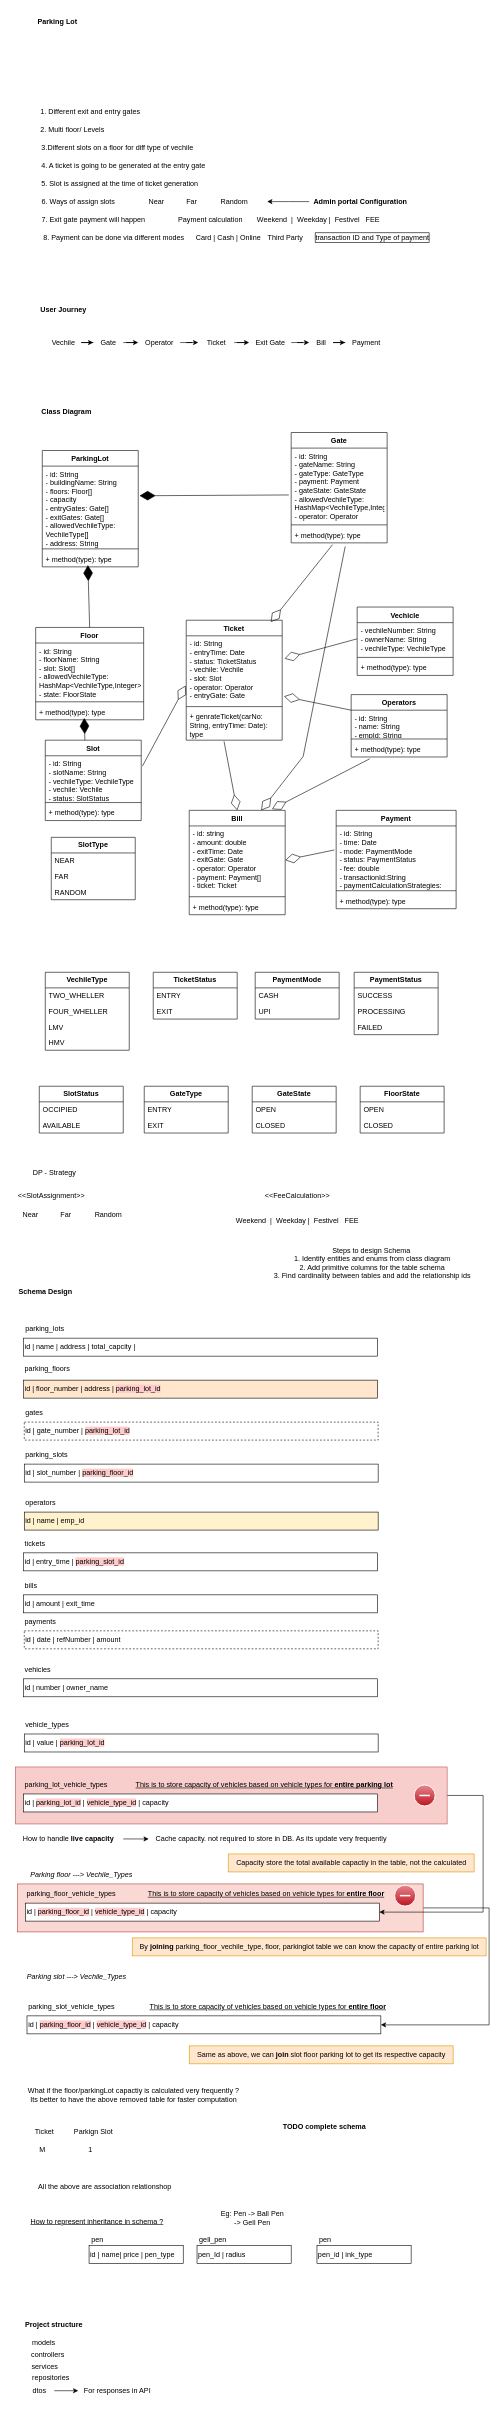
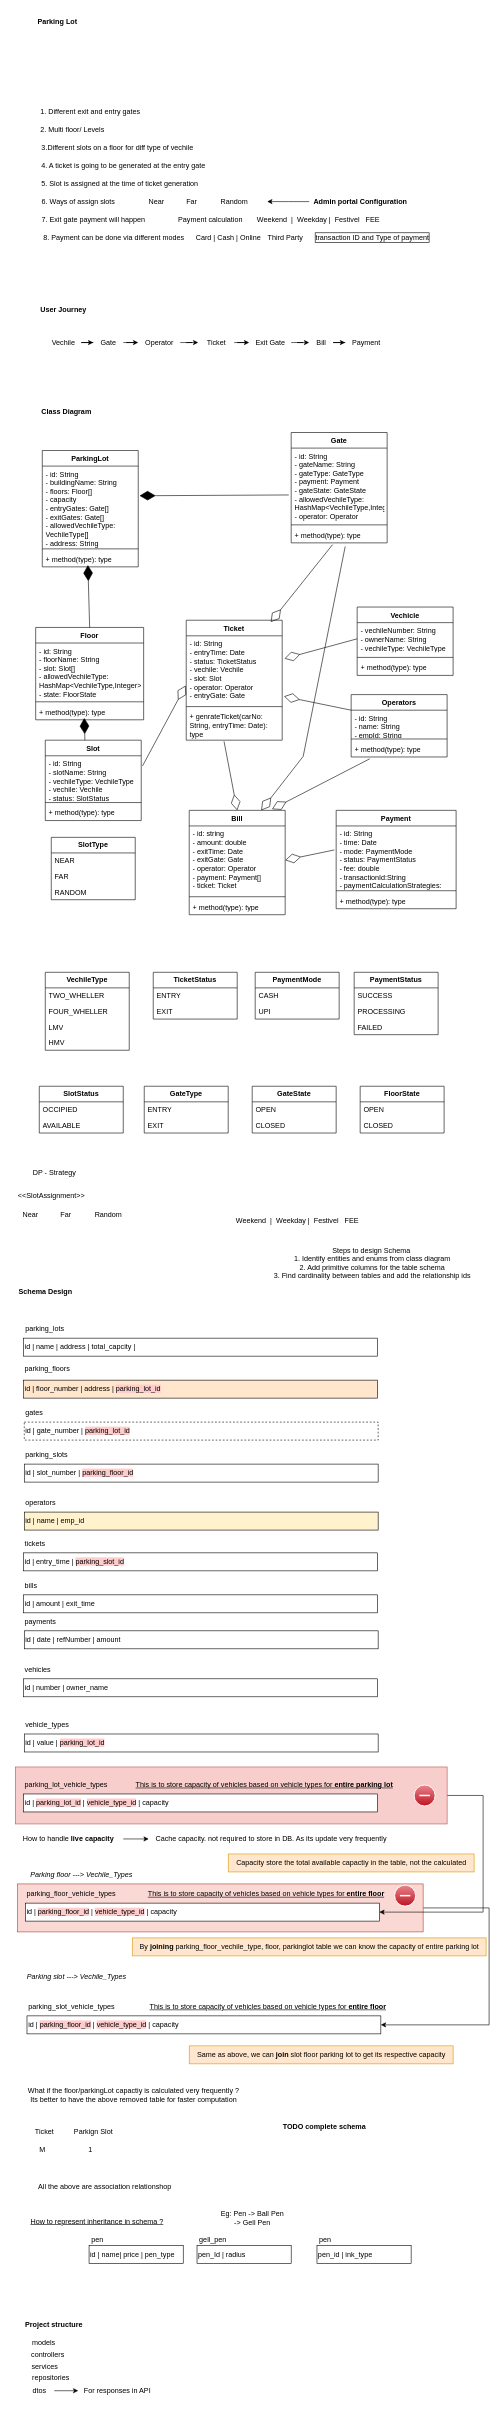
(297, 1196) -> none
(201, 1640) -> (201, 1640)
